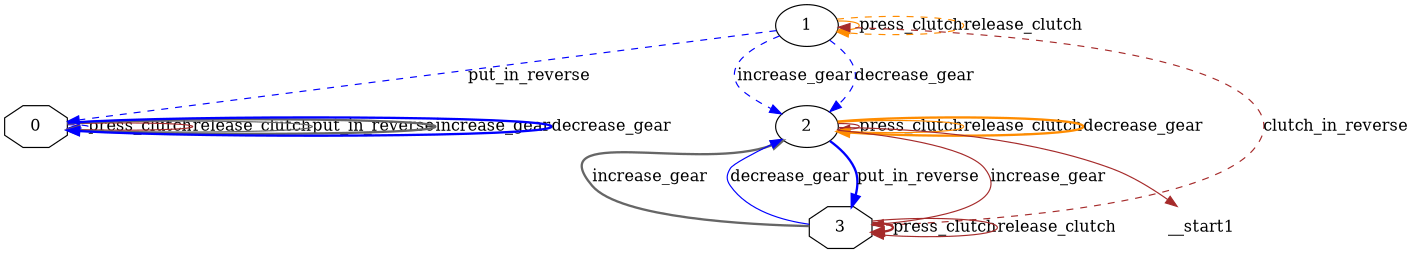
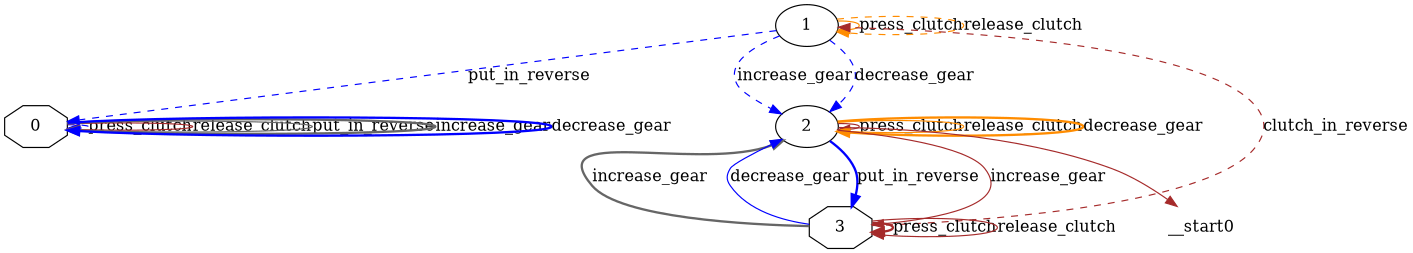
(1202, 228) -> (1202, 228)
